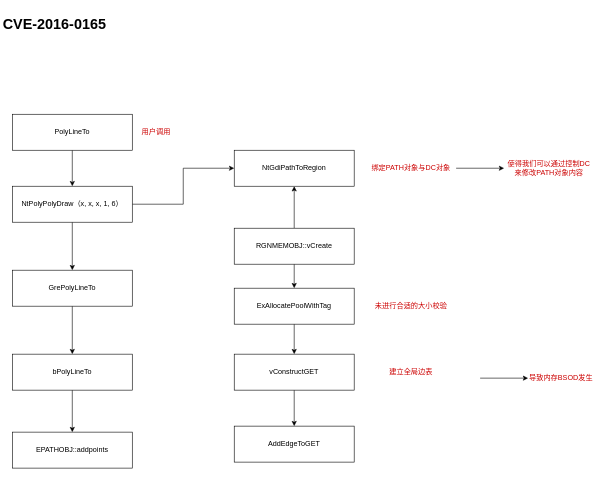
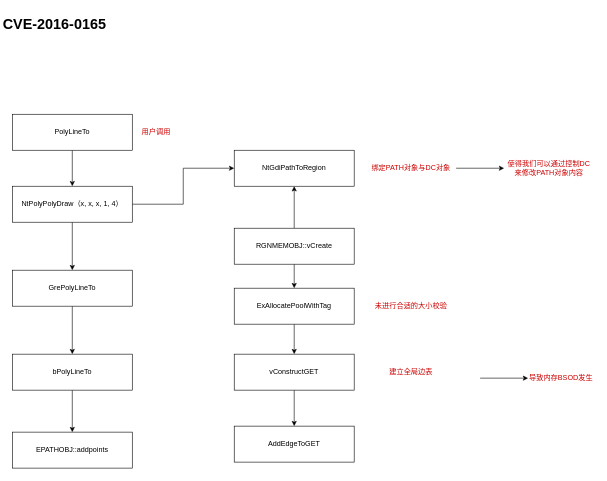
(72, 204) -> (72, 204)
